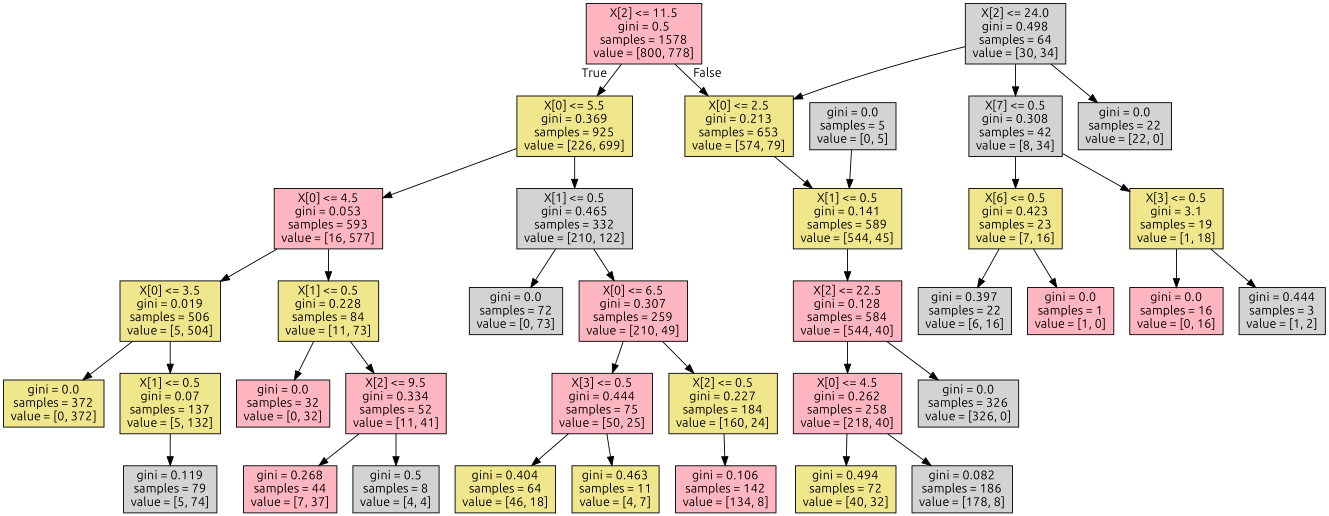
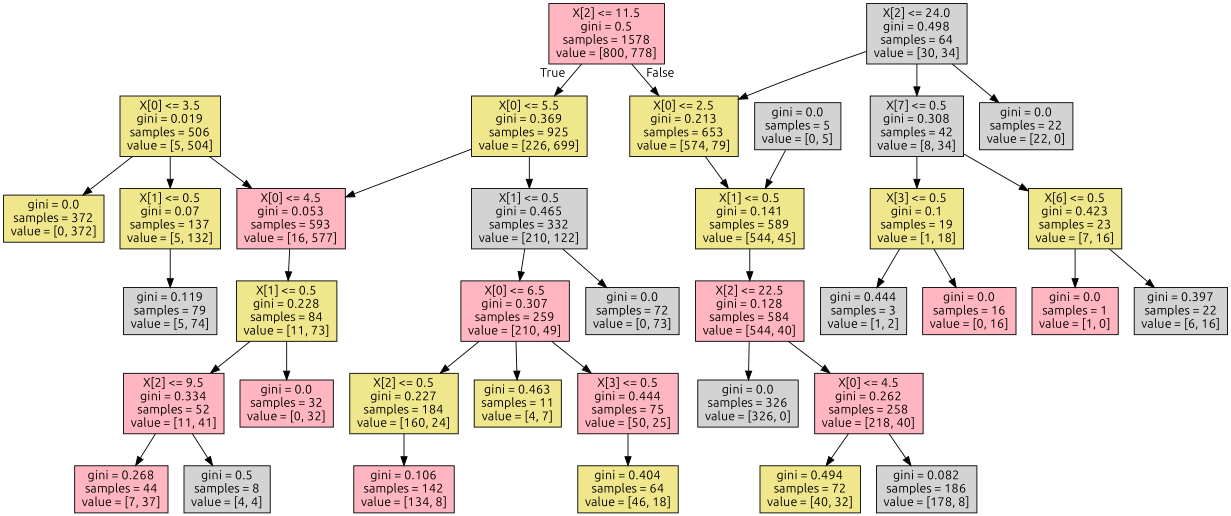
(1176, 219) -> (917, 219)
(253, 263) -> (227, 170)
(609, 445) -> (516, 356)
